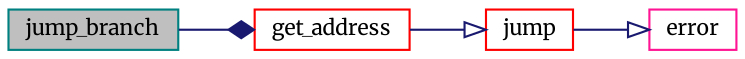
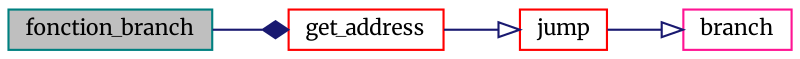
(93, 30) -> (110, 30)
(693, 30) -> (737, 30)
